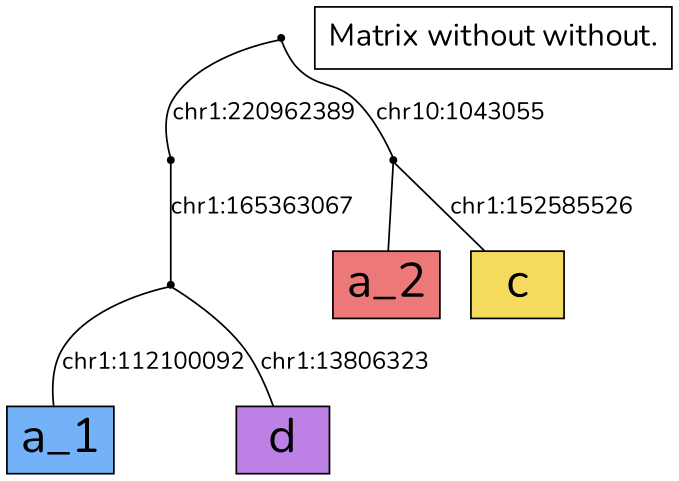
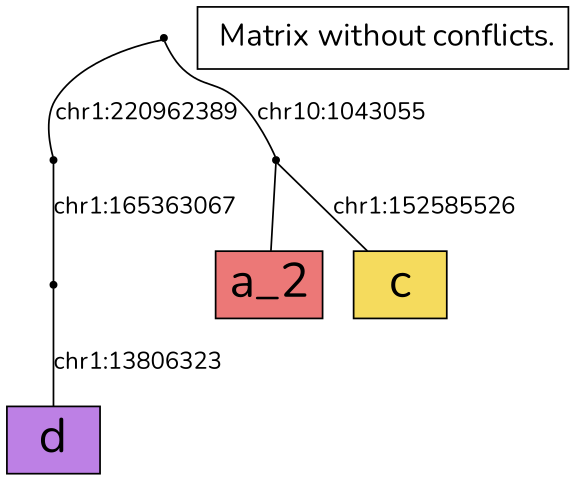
(493, 38) -> (383, 38)
(60, 440) -> none
